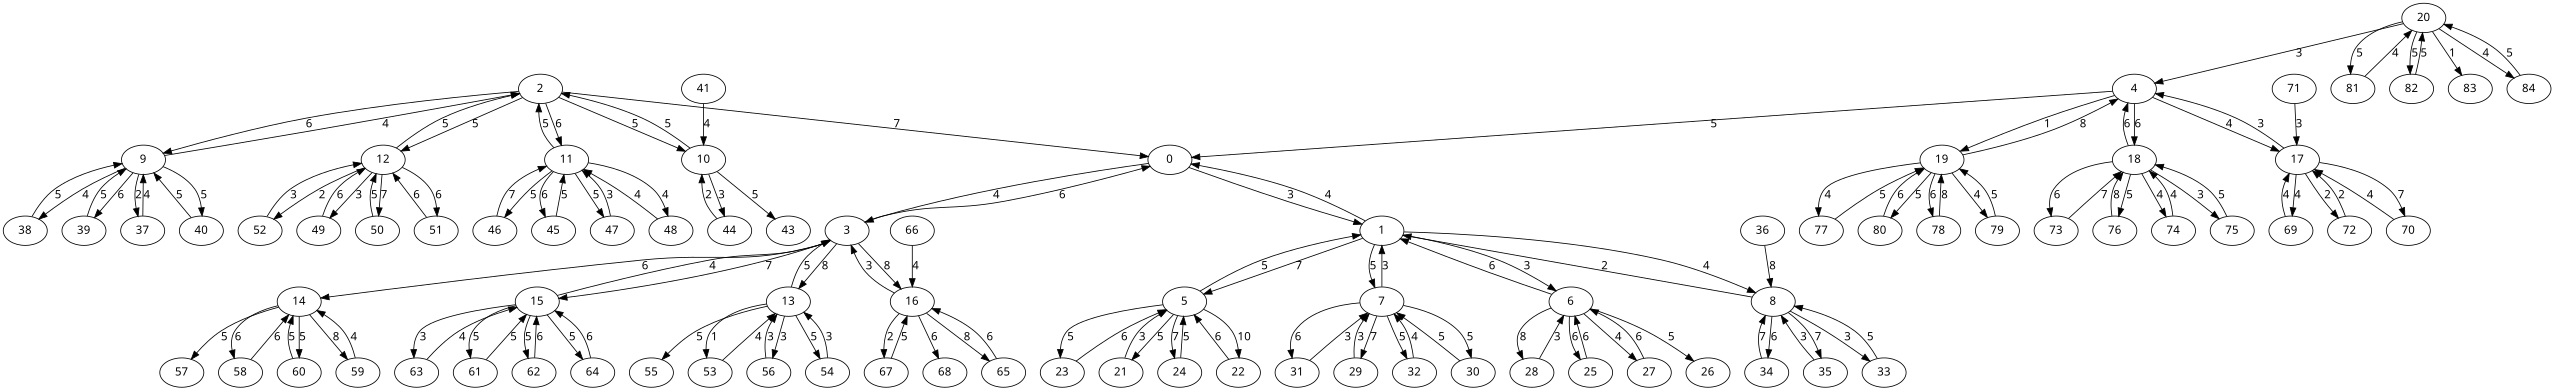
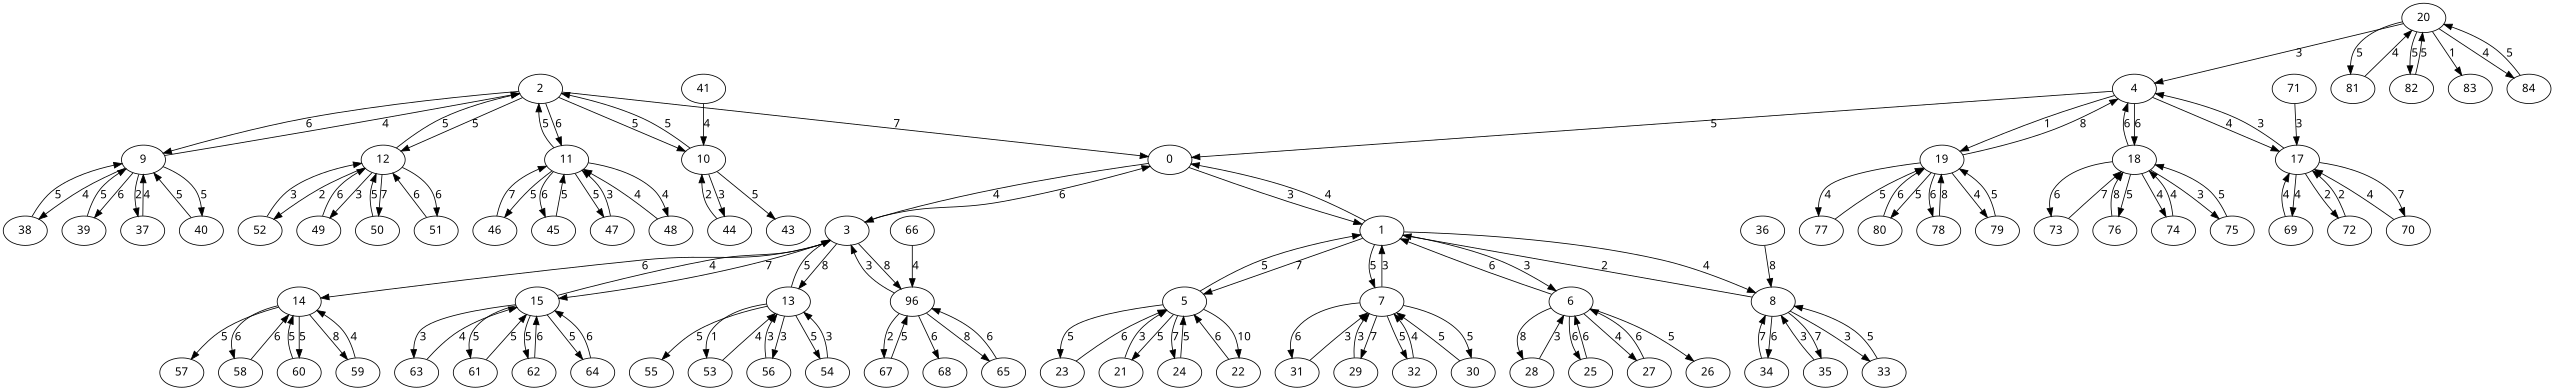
(912, 302) -> (912, 302)
